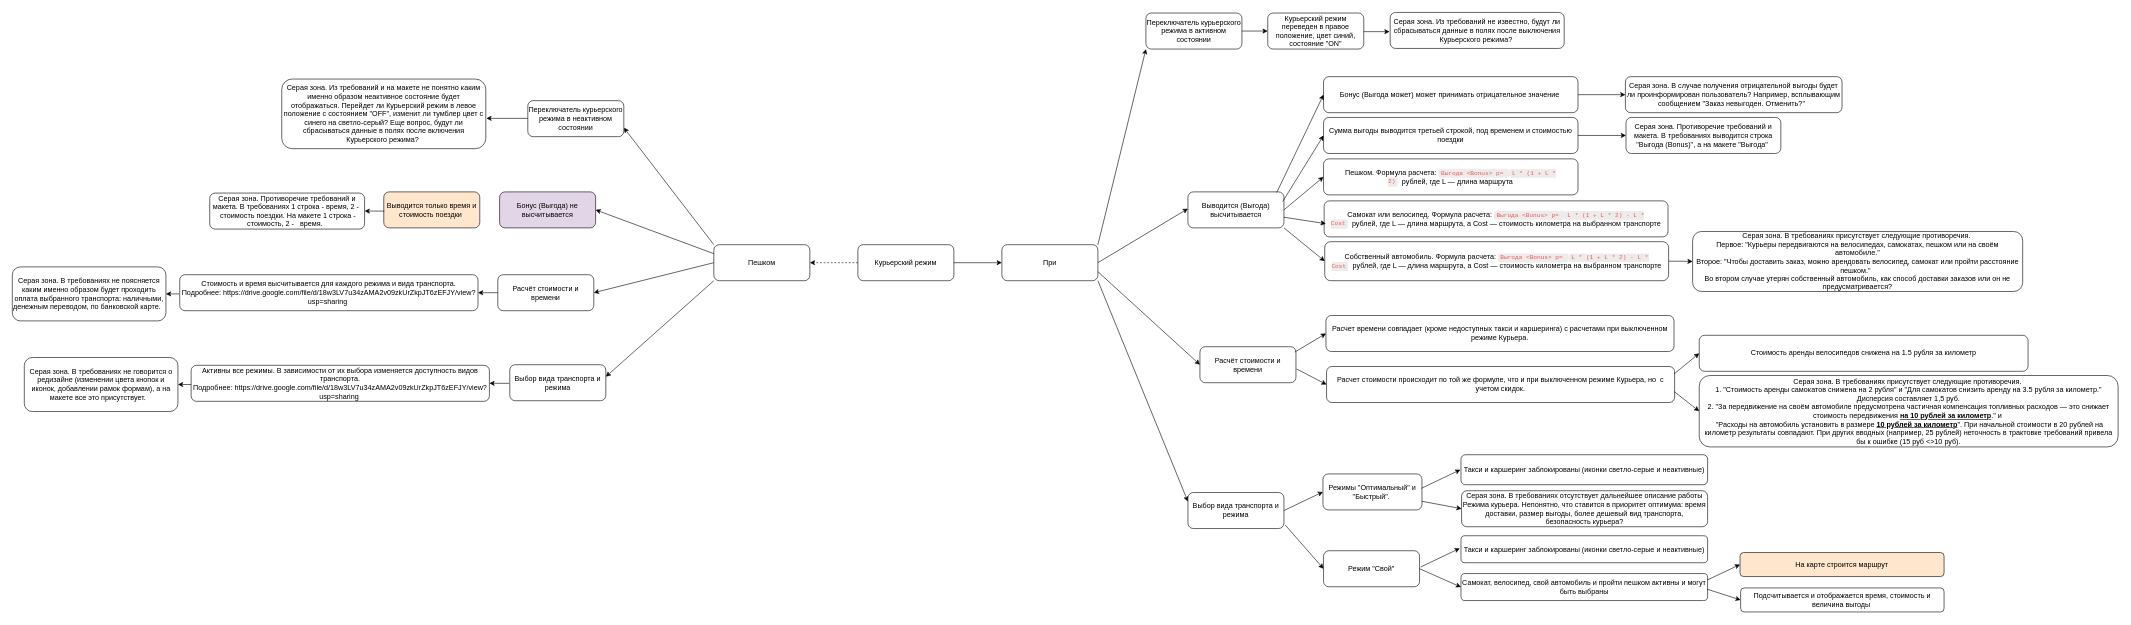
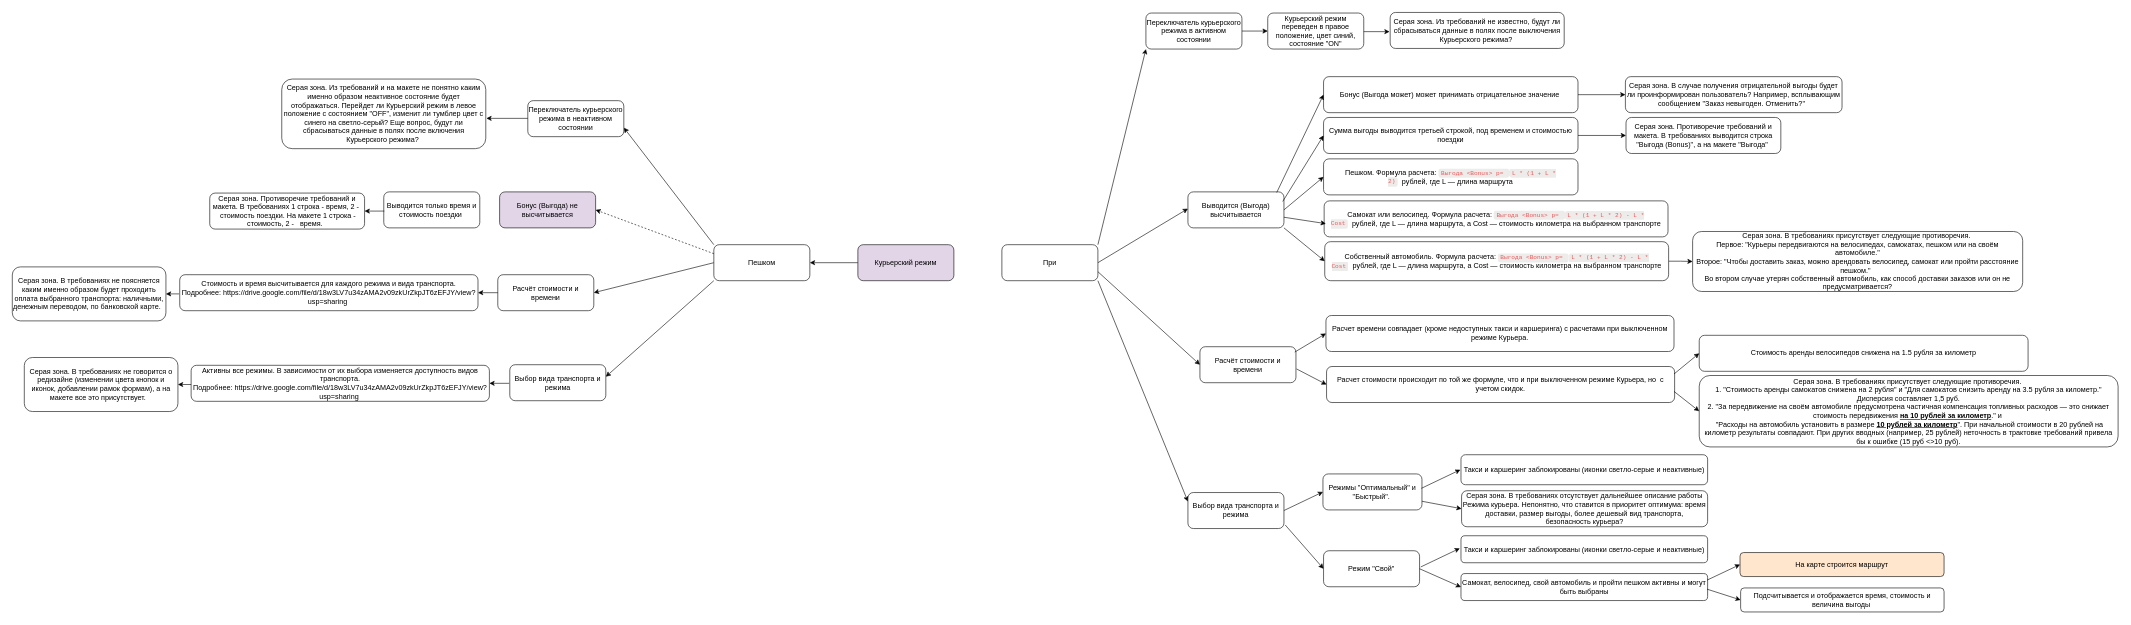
(432, 210) -> (432, 210)
(656, 232) -> (656, 232)
(836, 263) -> (836, 263)
(906, 263) -> (906, 263)
(996, 263) -> none
